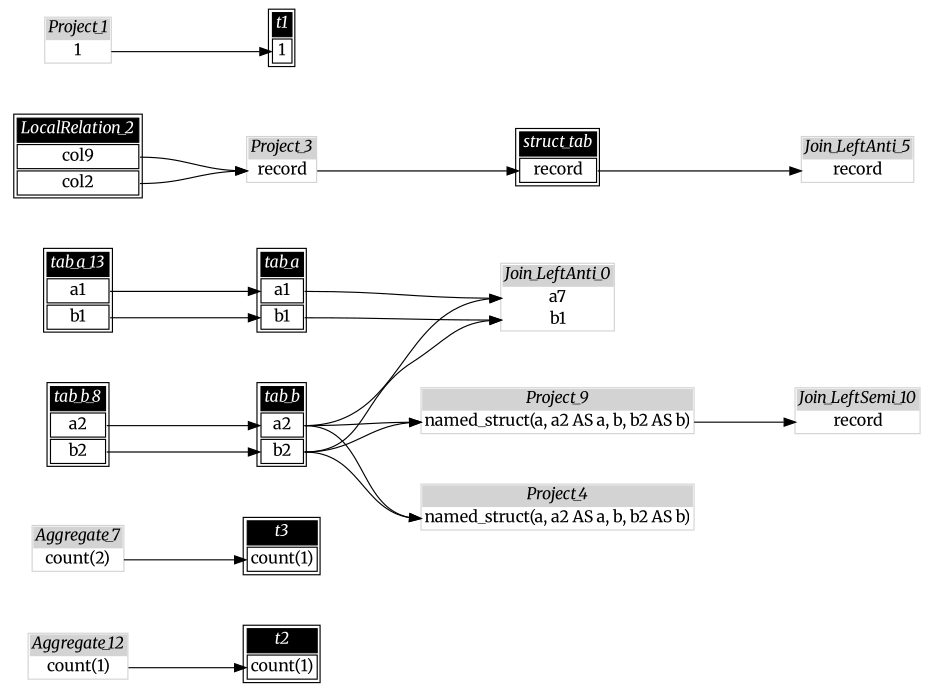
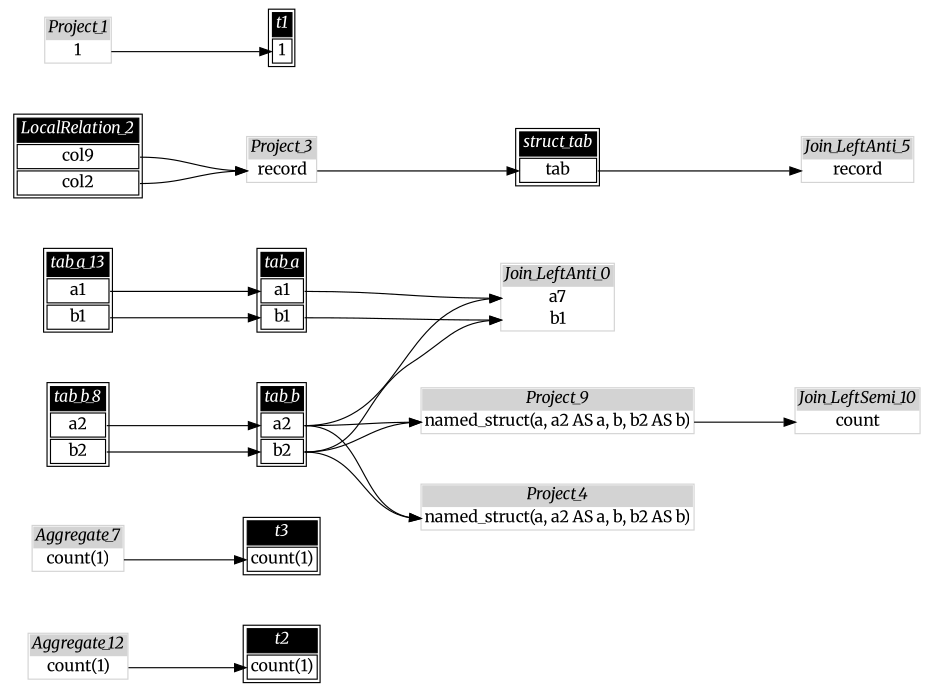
(558, 170) -> (558, 170)
(858, 421) -> (858, 421)
(78, 559) -> (78, 559)
